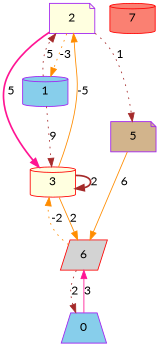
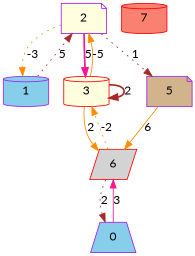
(49, 132) -> none
